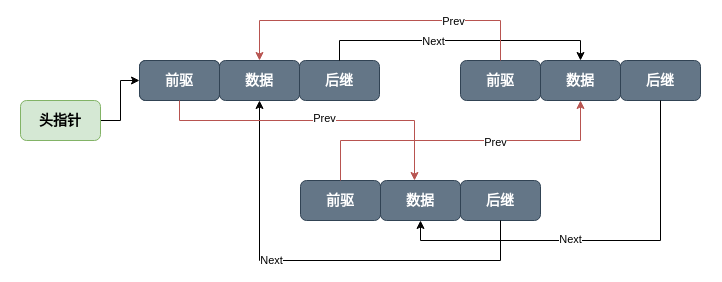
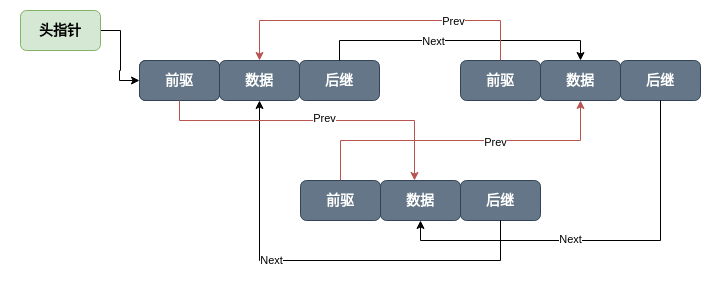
(61, 121) -> (61, 31)
